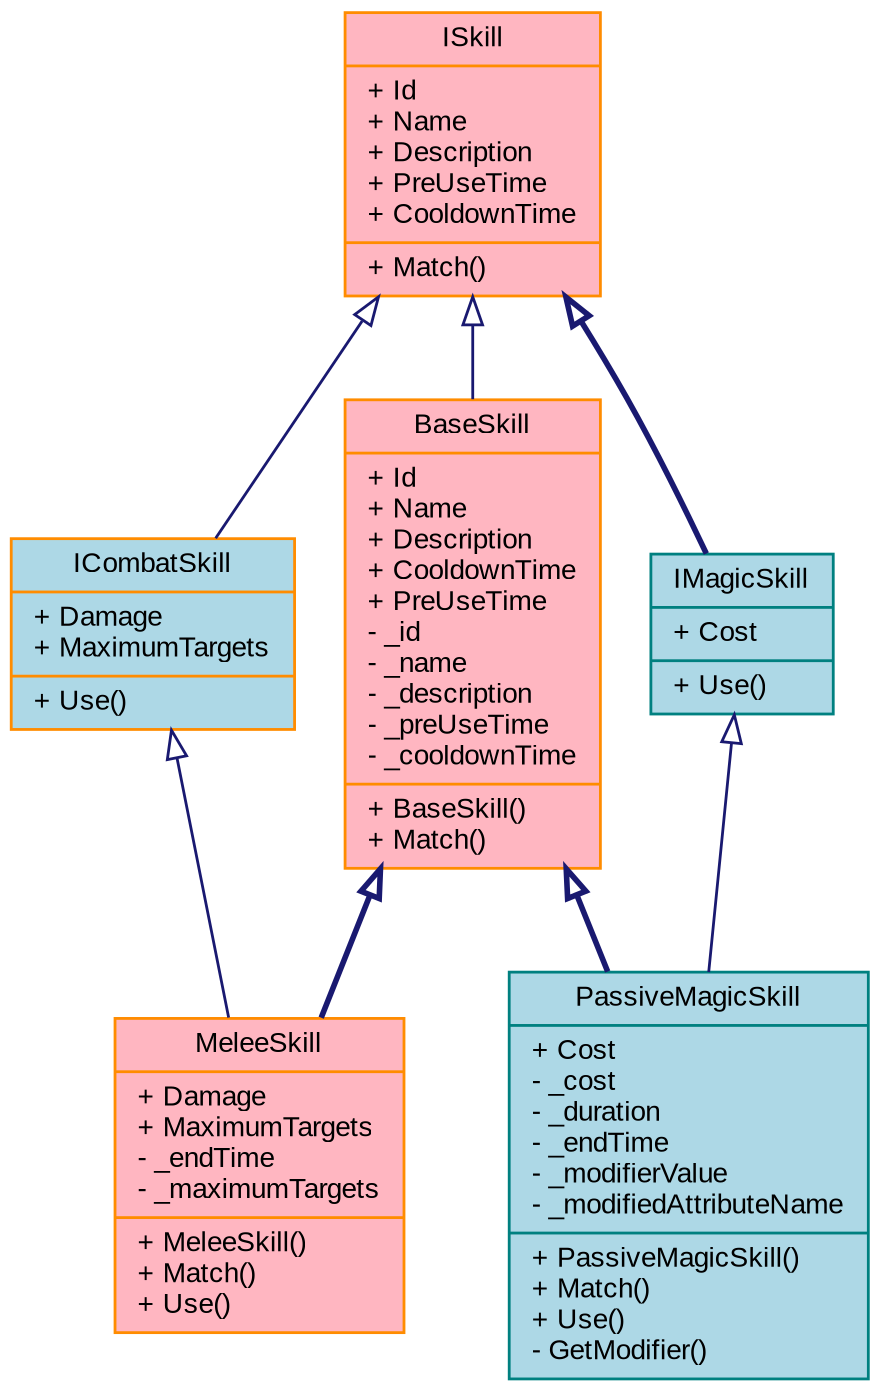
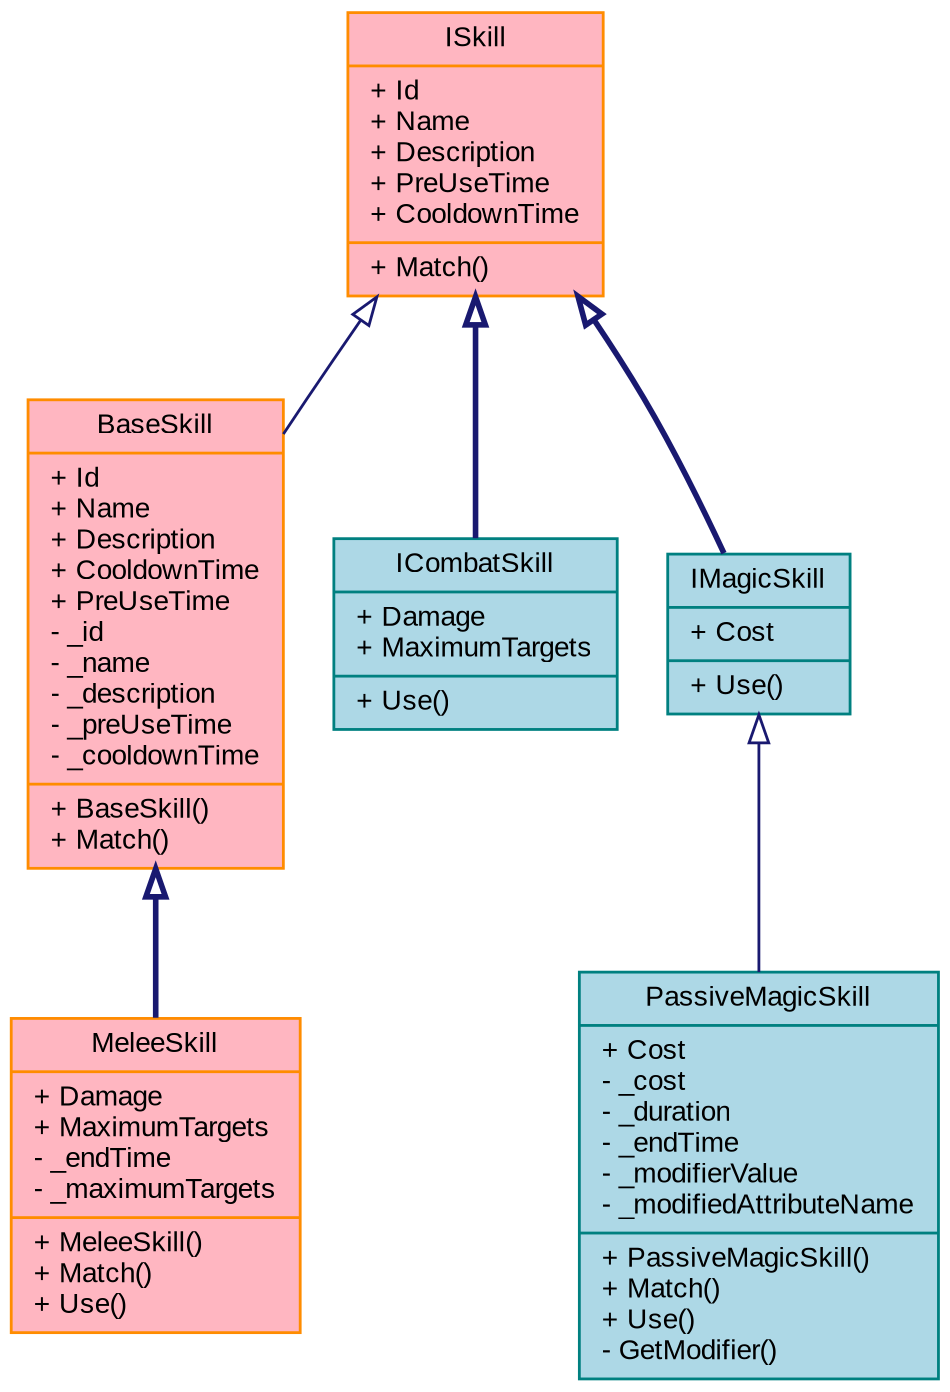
(289, 430) -> (476, 432)
(153, 634) -> (476, 634)
(203, 888) -> none
(592, 933) -> none
